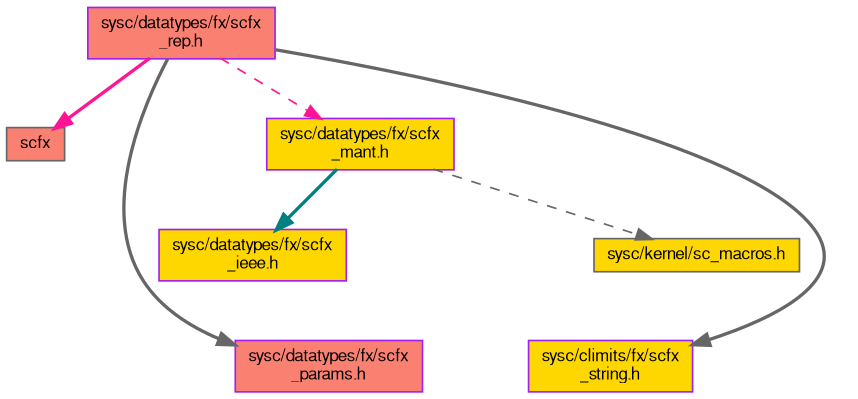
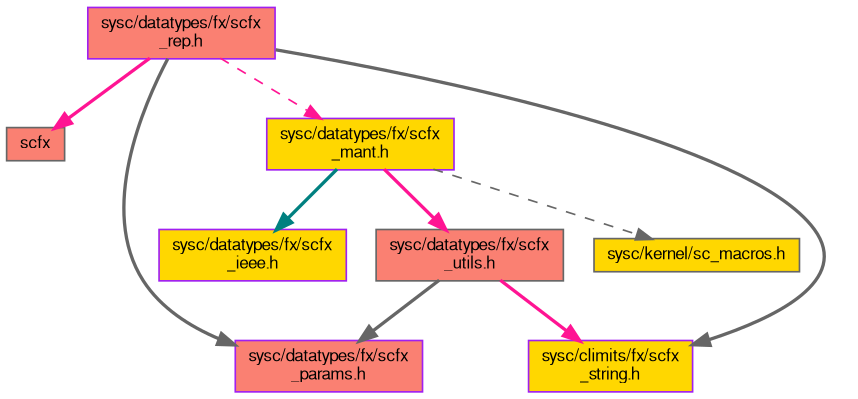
none -> (470, 255)
